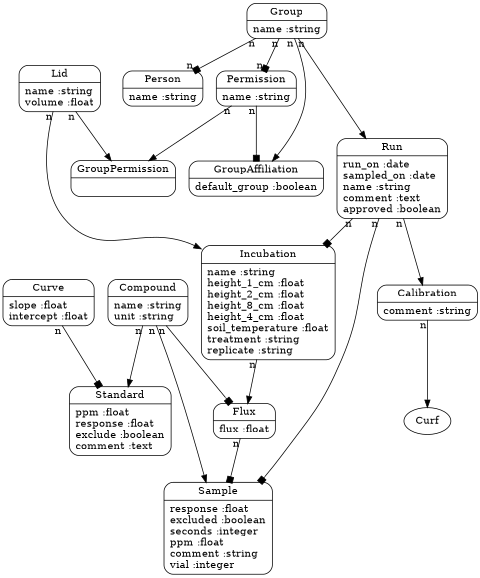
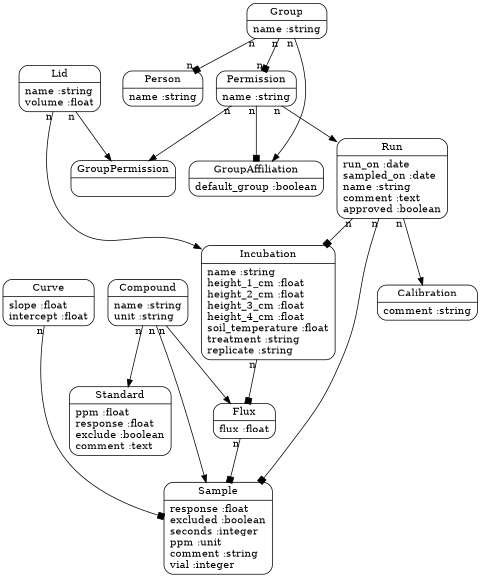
(330, 85) -> (306, 122)
(256, 306) -> (256, 306)
(79, 353) -> (57, 446)
(196, 362) -> (196, 362)
(253, 378) -> (253, 378)
(427, 421) -> none
(197, 542) -> (196, 542)
